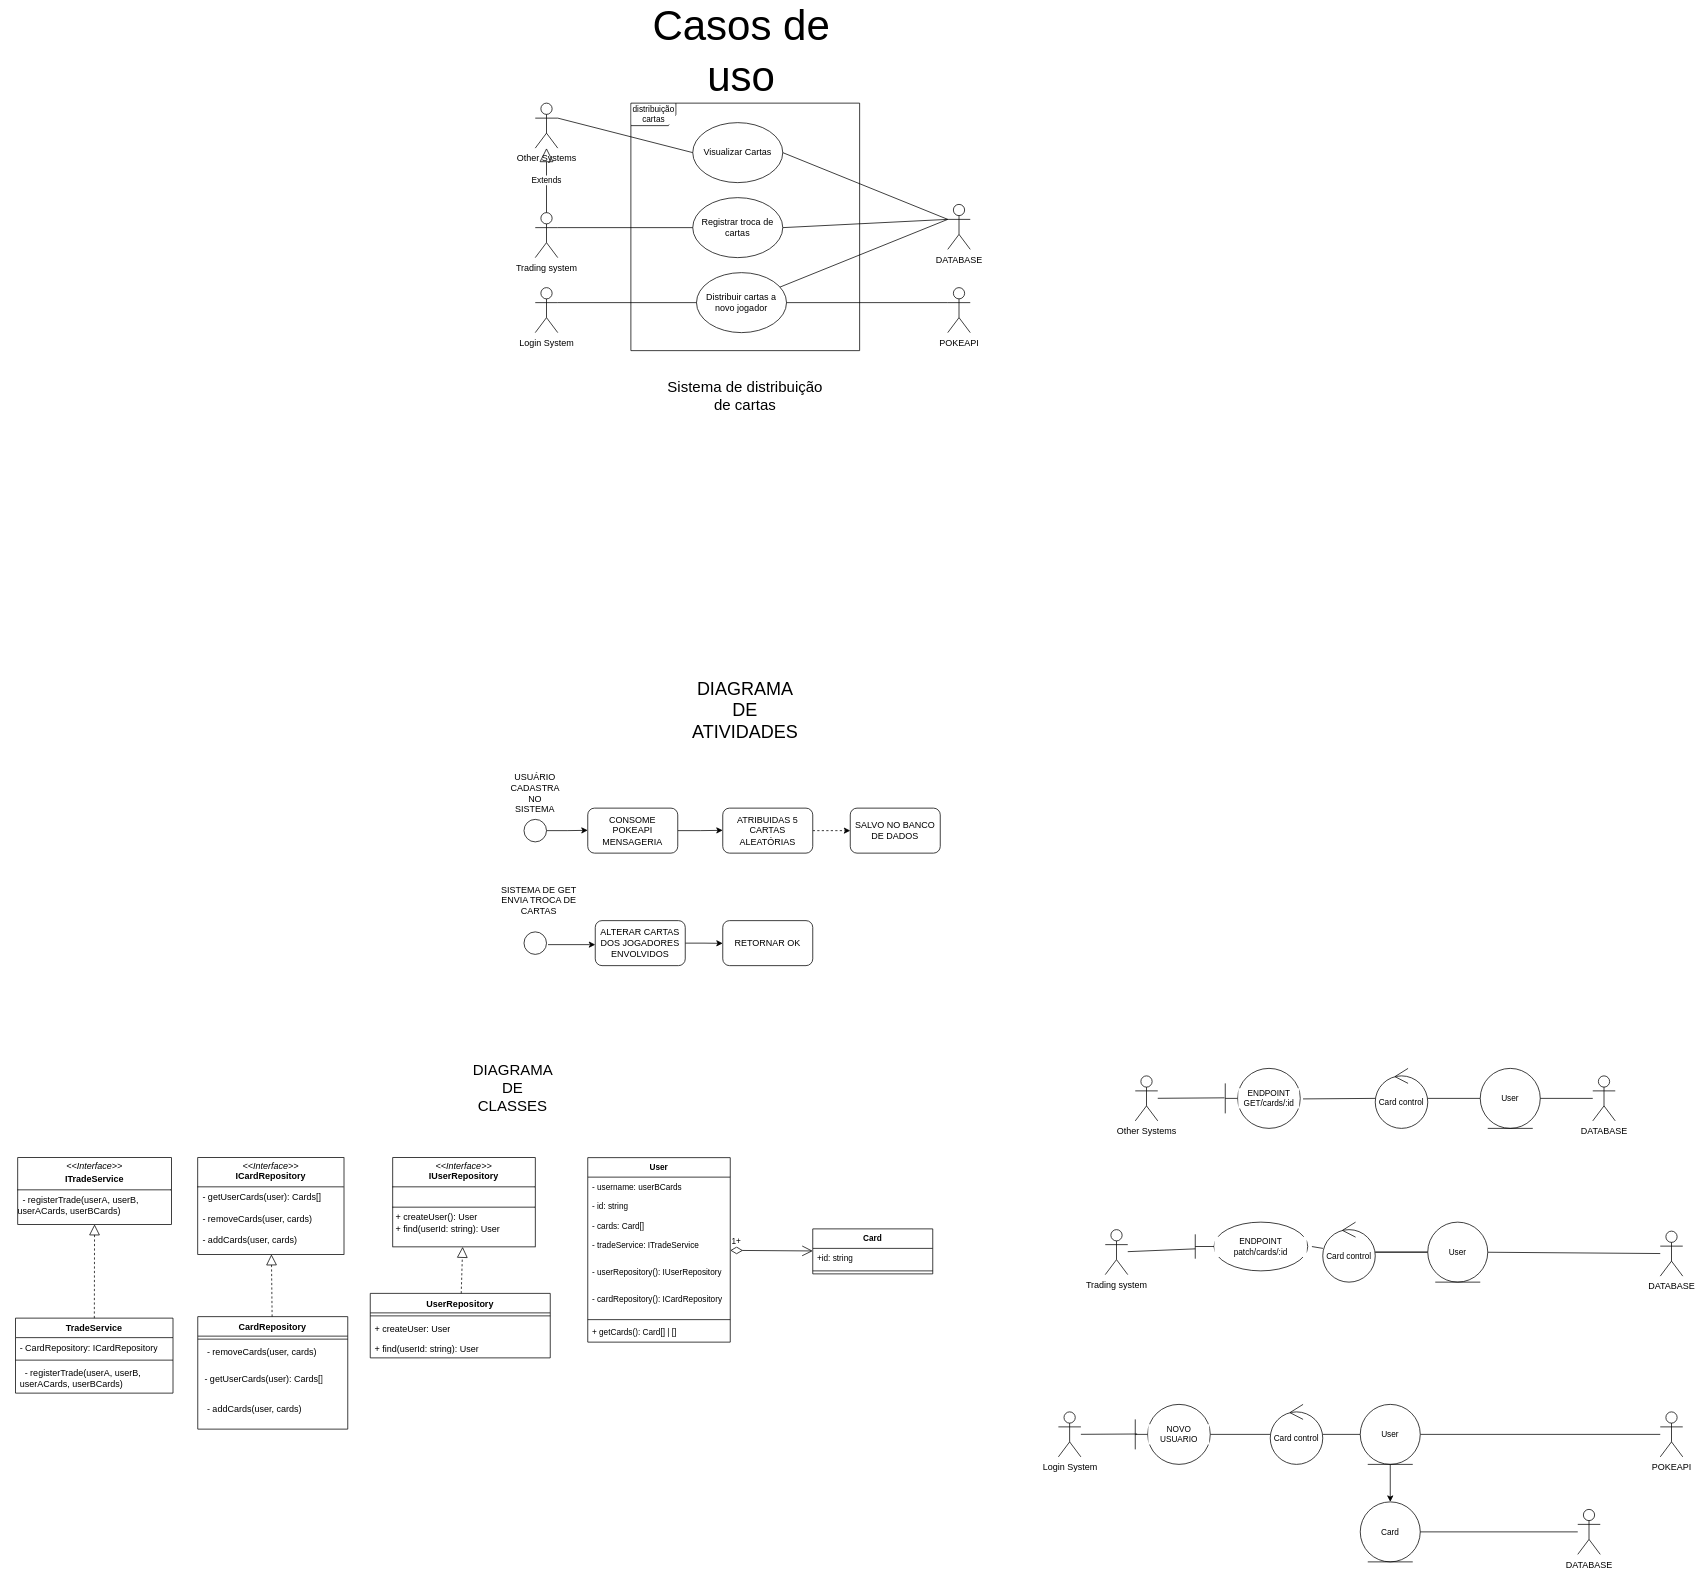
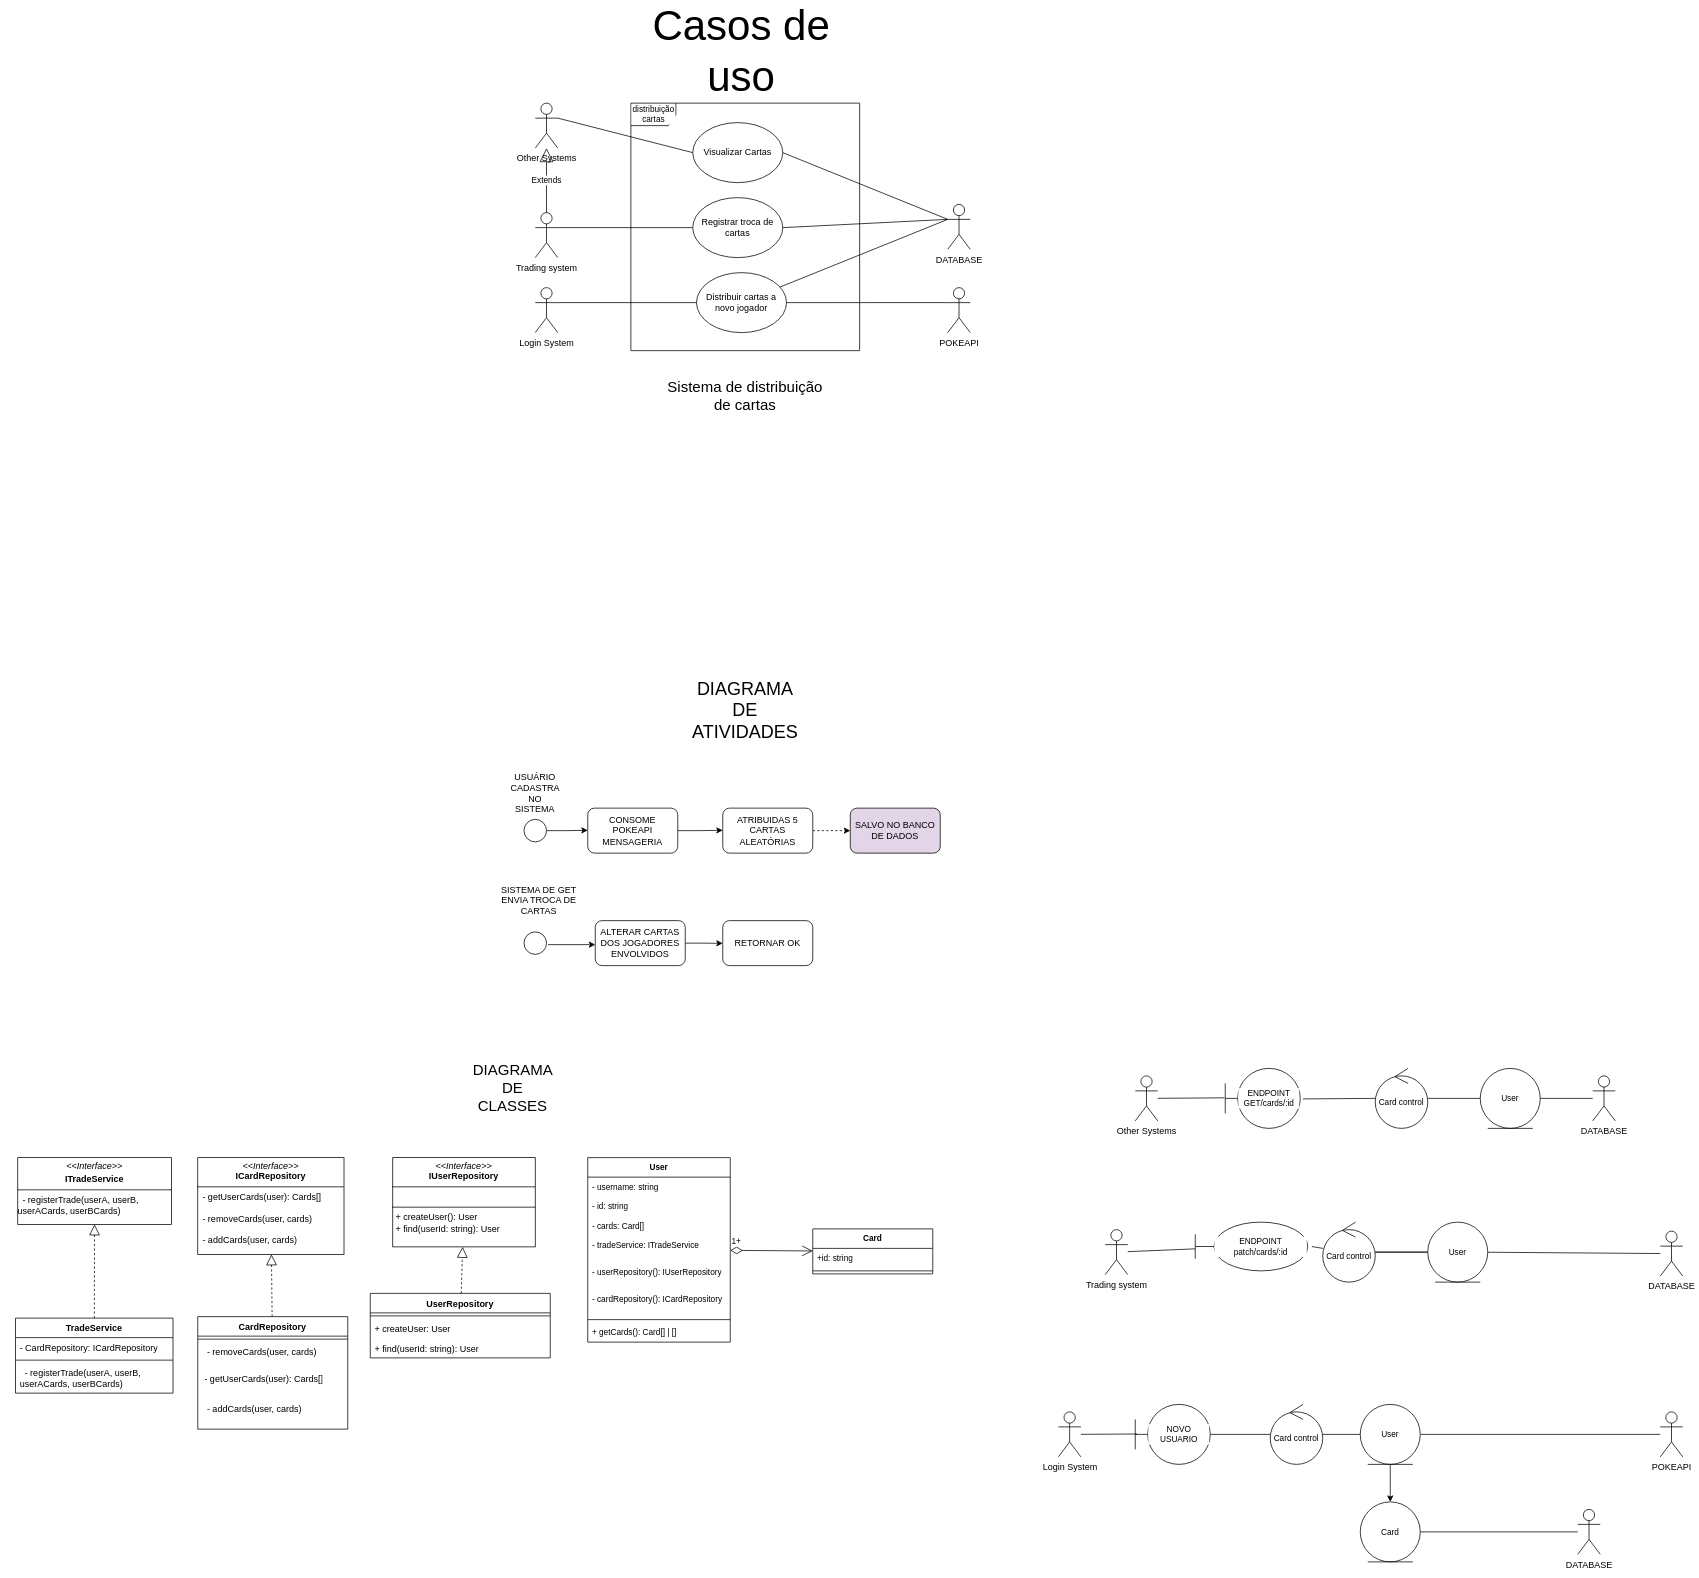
(895, 831) -> (895, 831)
(640, 1187) -> (629, 1187)
